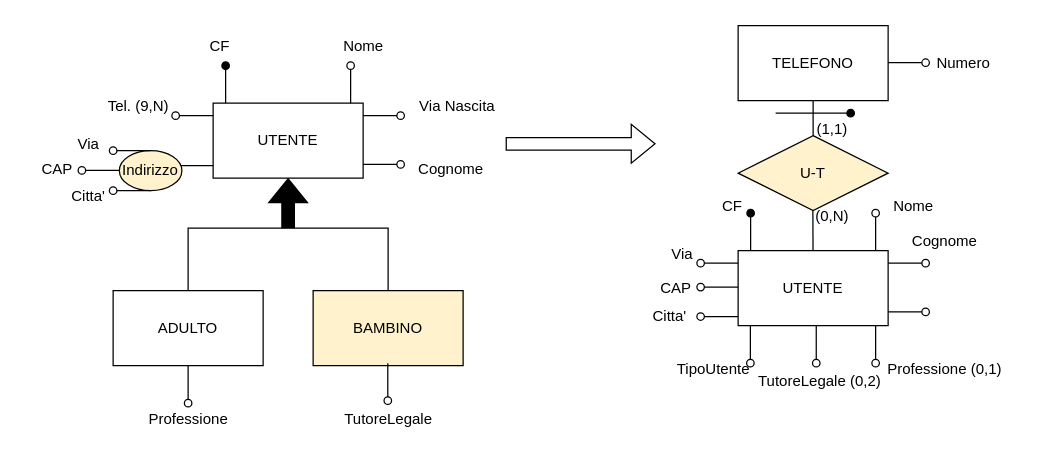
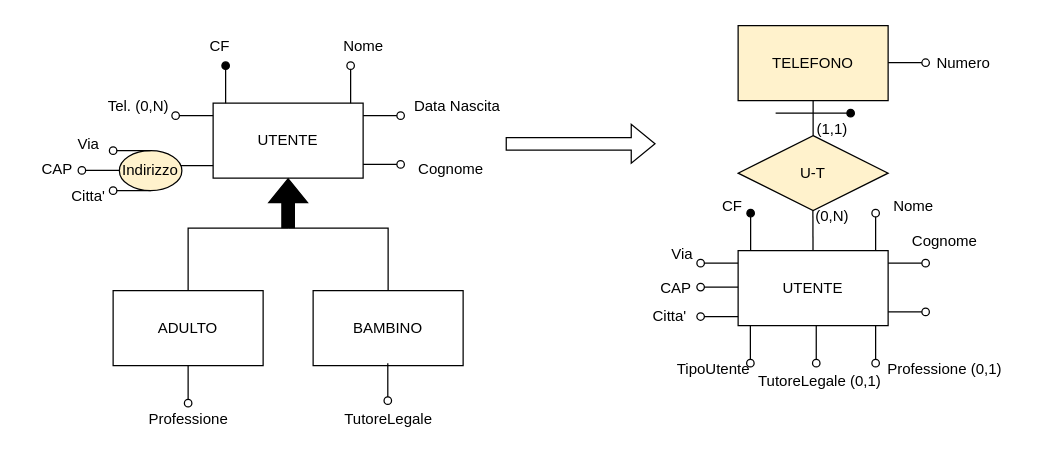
(813, 63) -> (813, 63)
(139, 107) -> (139, 107)
(458, 107) -> (458, 107)
(388, 328) -> (388, 328)
(820, 382) -> (820, 382)
